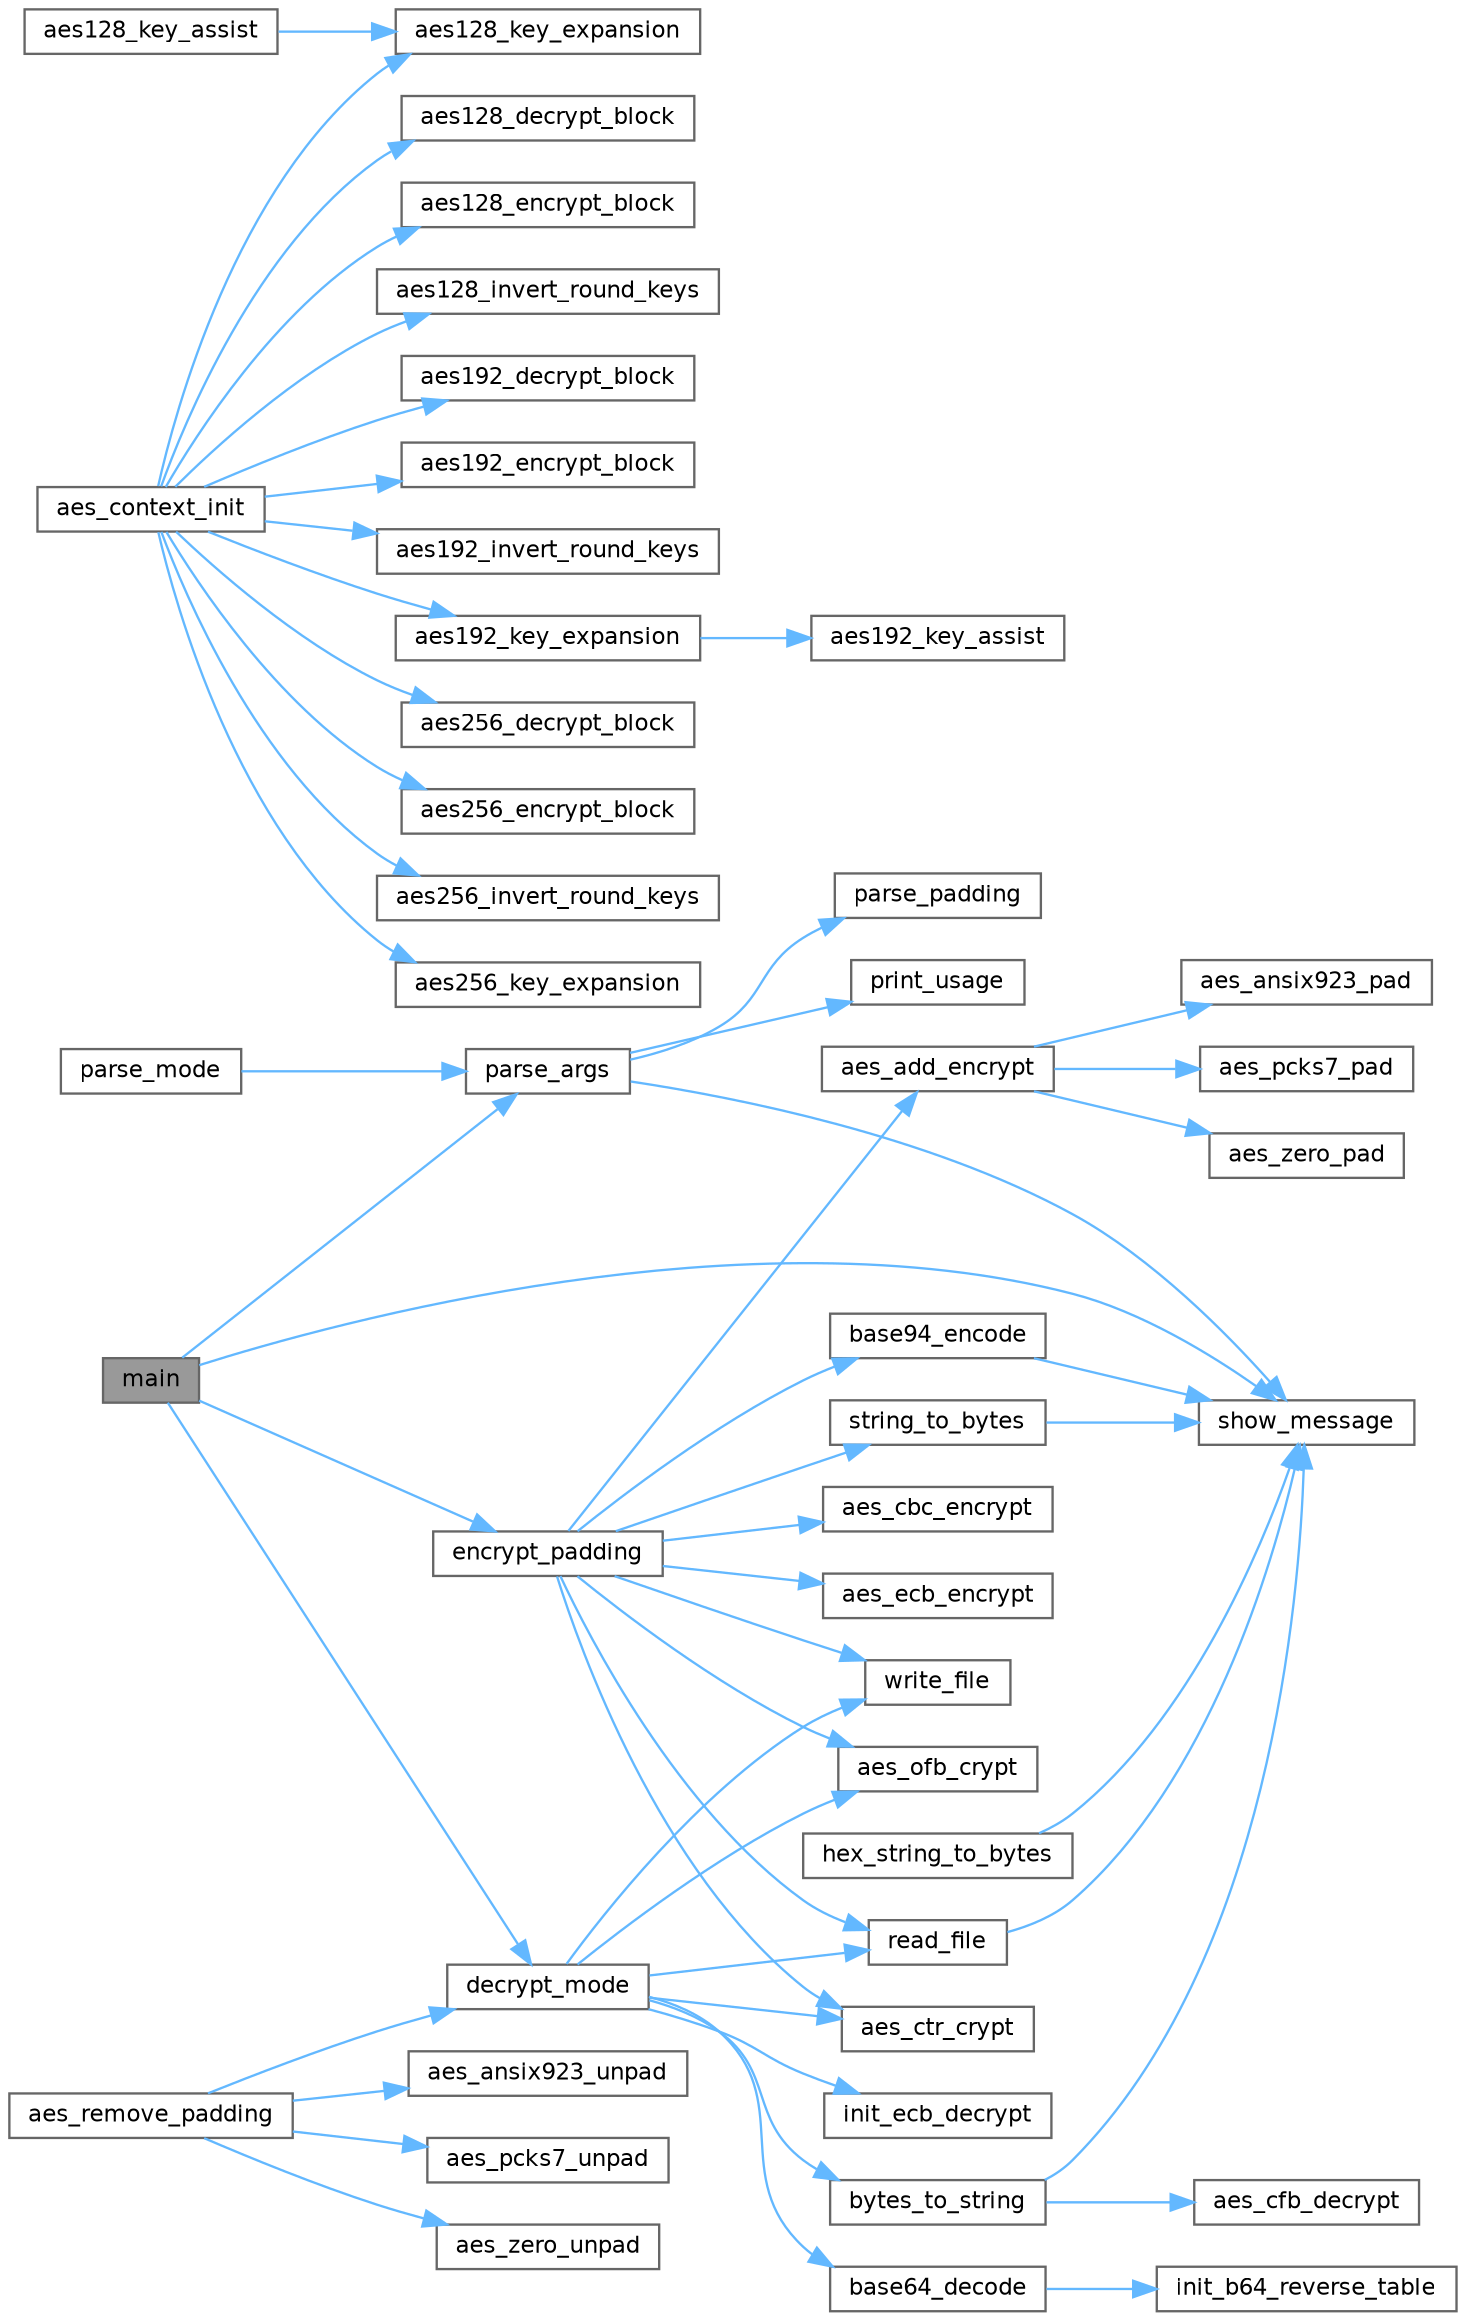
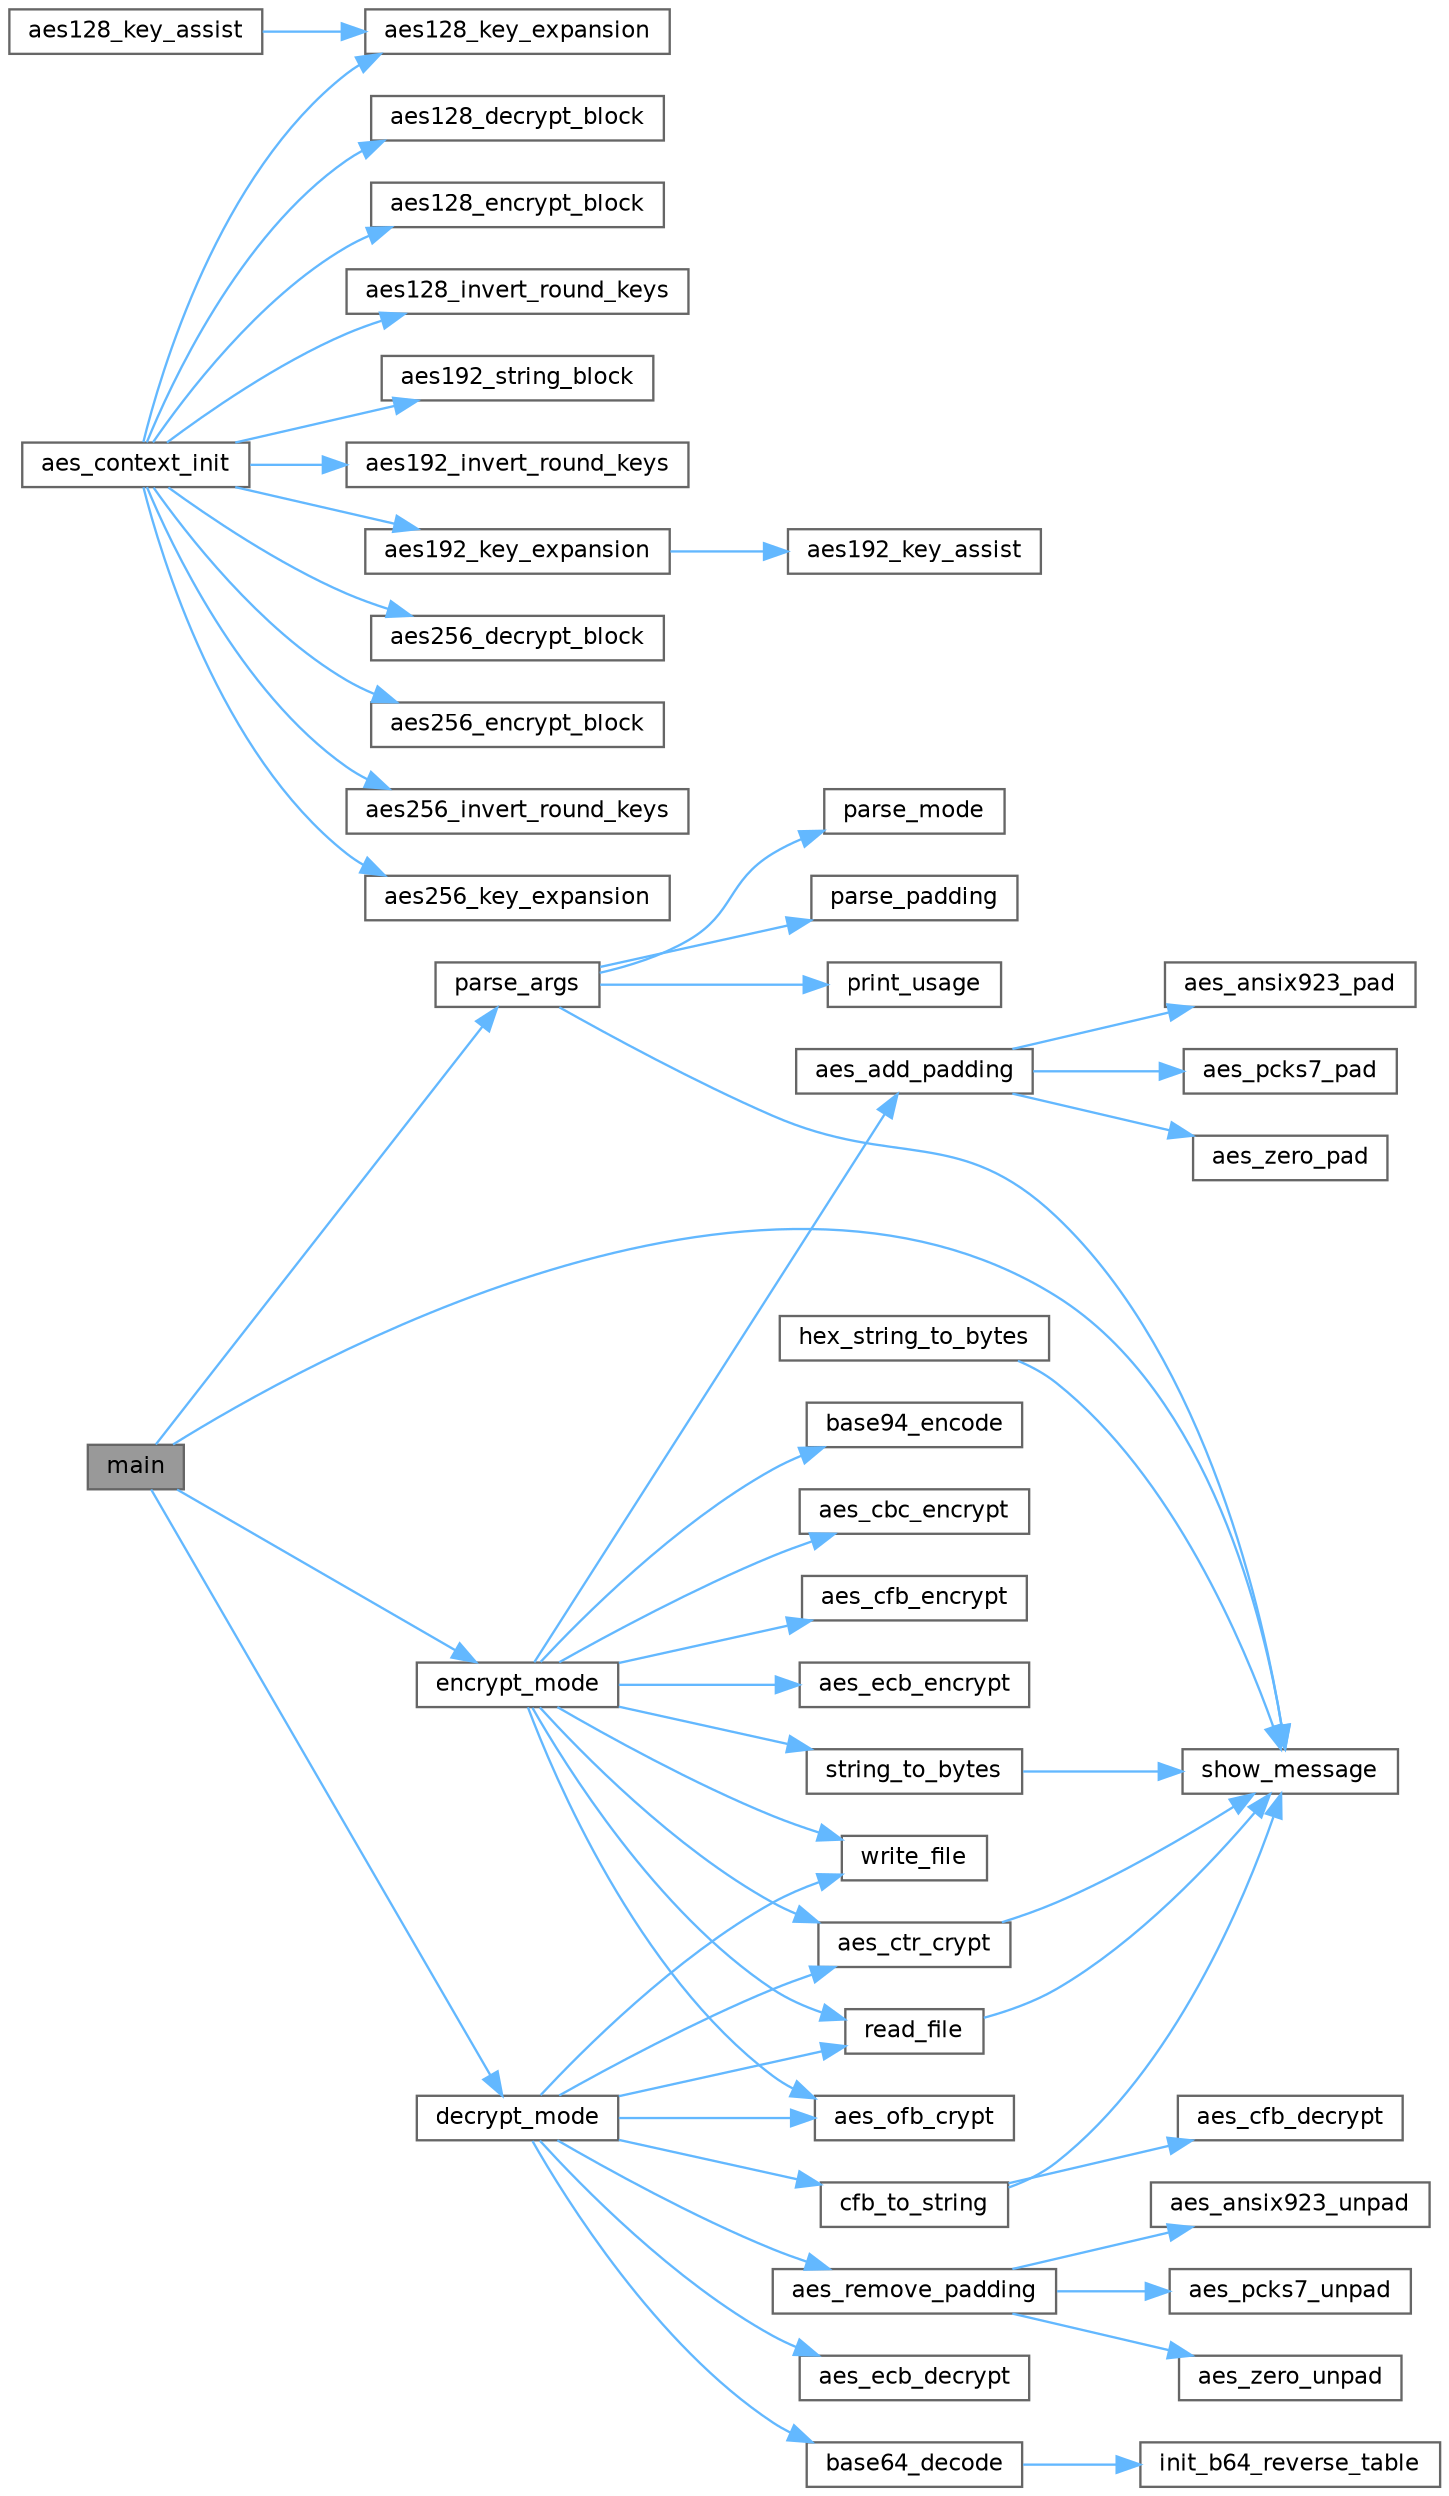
(548, 378) -> none
(548, 465) -> (518, 378)
(938, 1069) -> (914, 1071)
(342, 1071) -> (712, 922)
(1111, 1376) -> (1121, 1871)
(548, 1554) -> (518, 1685)
none -> (914, 1598)
(319, 2051) -> (680, 2206)
(938, 2116) -> (914, 2378)
(938, 2202) -> (914, 2205)
